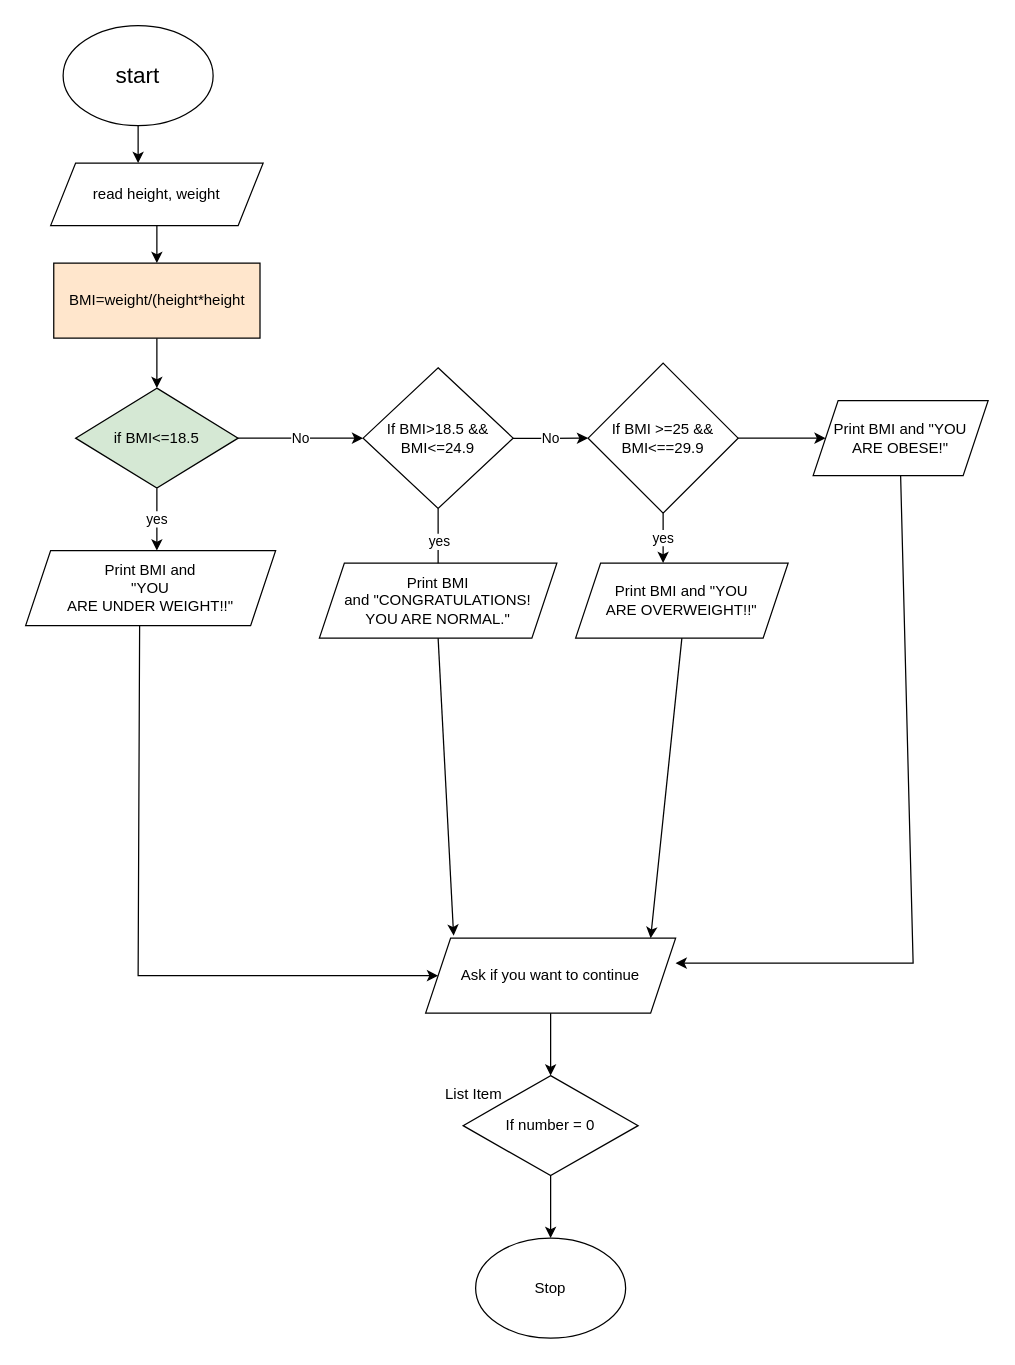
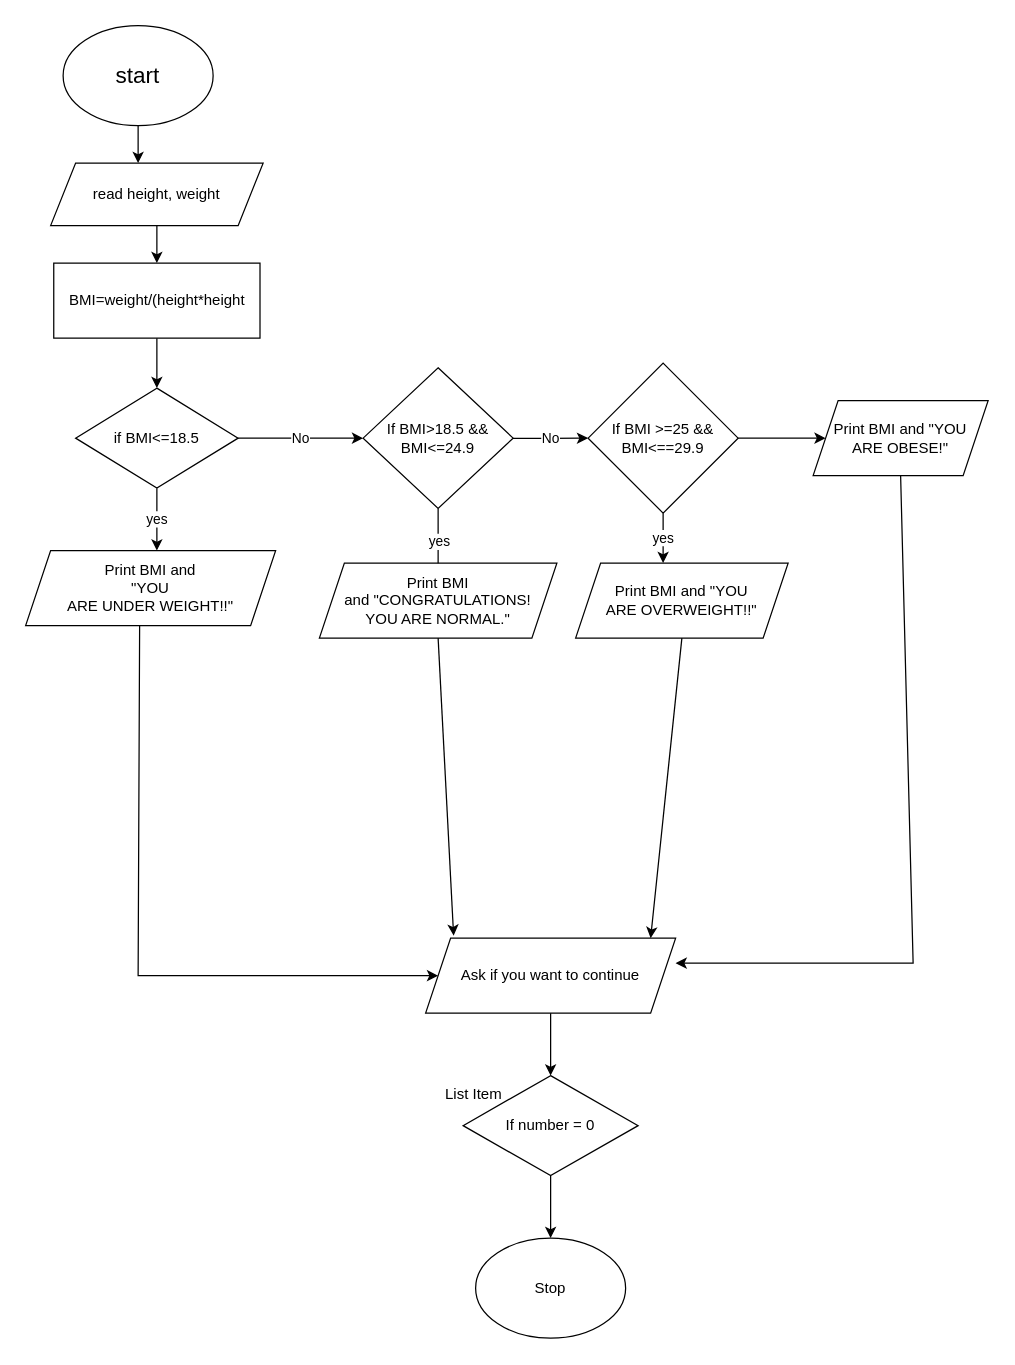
(157, 301) -> (157, 301)
(157, 438) -> (157, 438)
